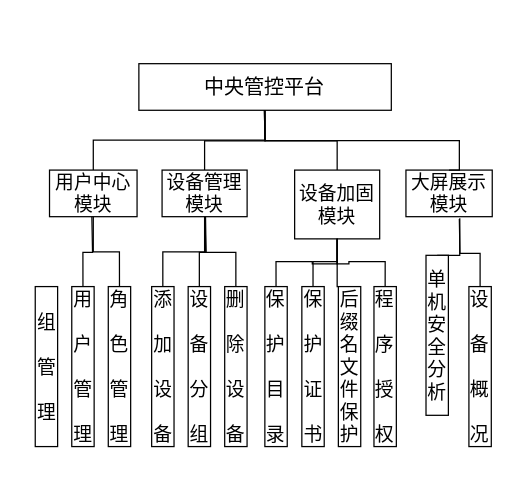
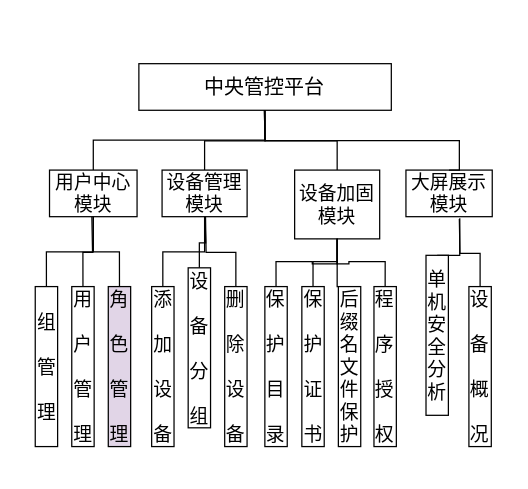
none -> (46, 253)
(119, 366) -> (119, 366)
(199, 366) -> (199, 348)
